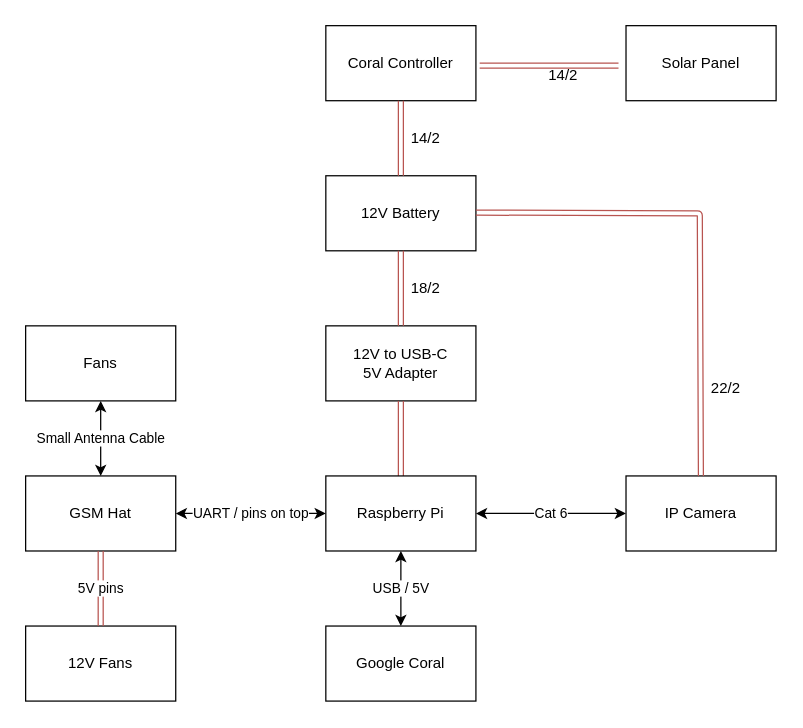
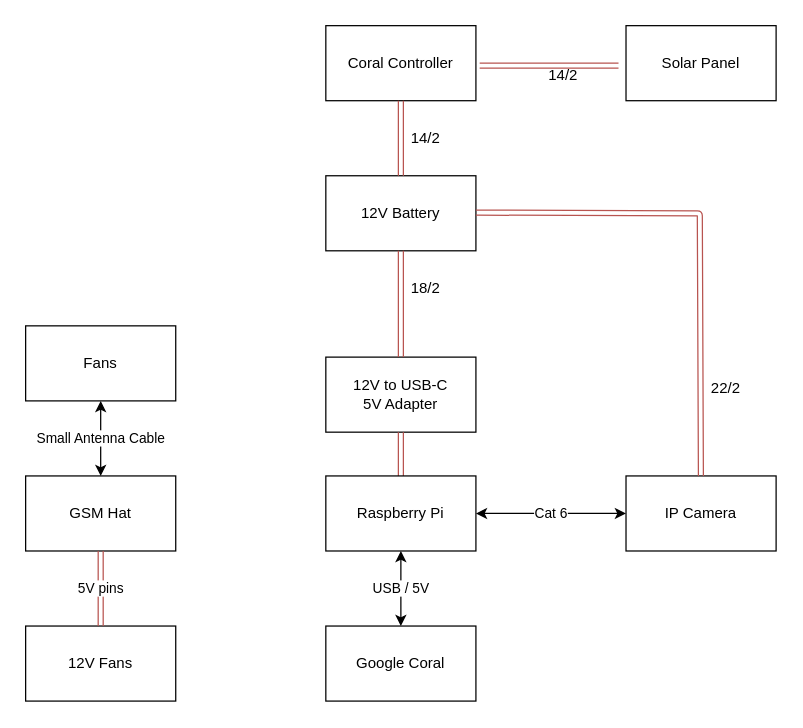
(401, 363) -> (401, 394)
(251, 513) -> none
